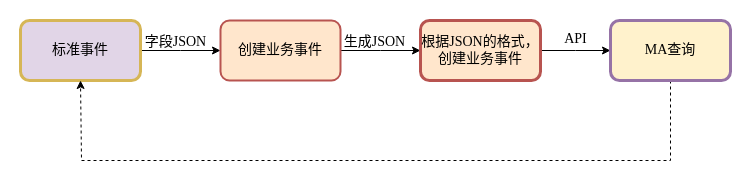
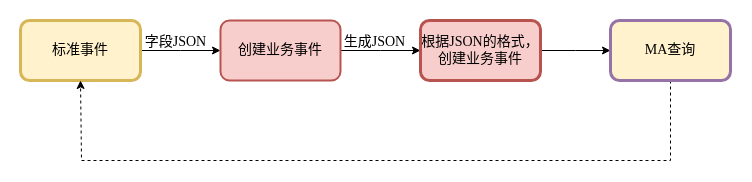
(576, 40) -> none
(81, 51) -> (81, 51)
(281, 51) -> (281, 51)
(481, 51) -> (481, 51)
